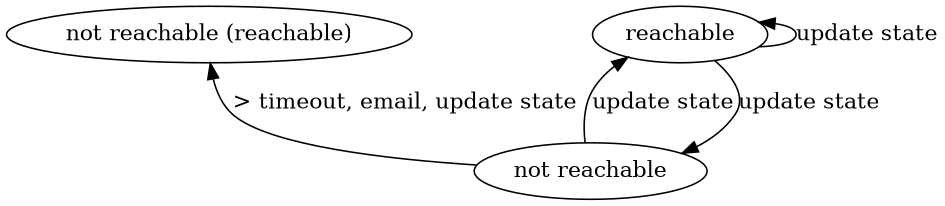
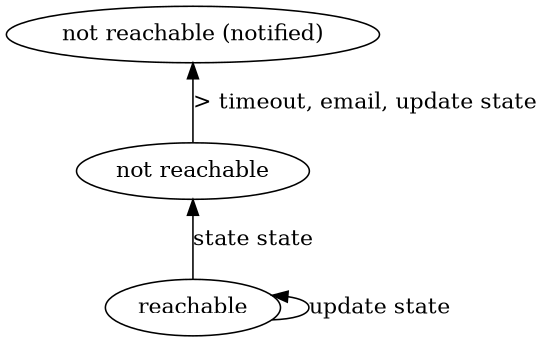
(209, 35) -> (193, 35)
(588, 100) -> none
(810, 103) -> (253, 239)
